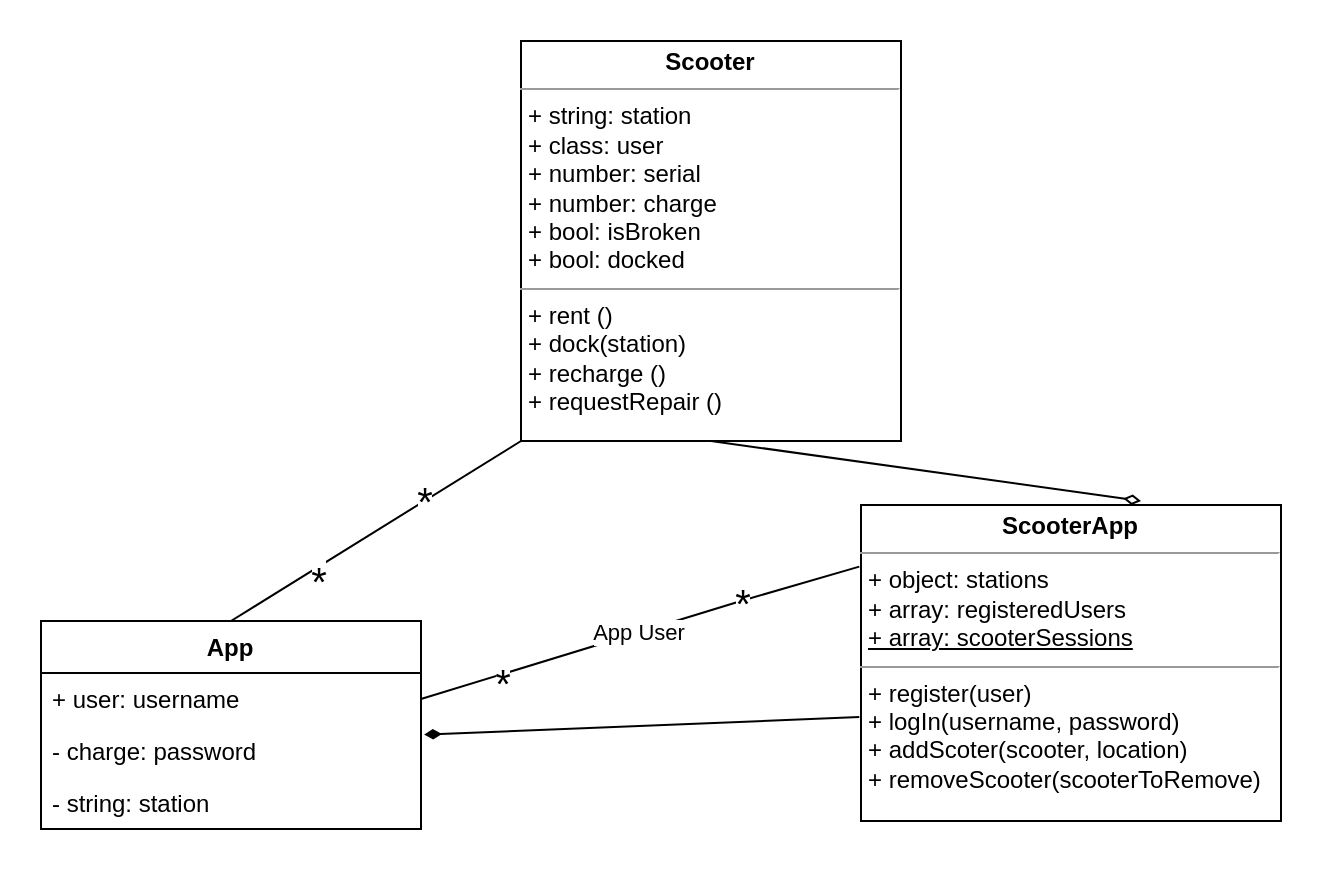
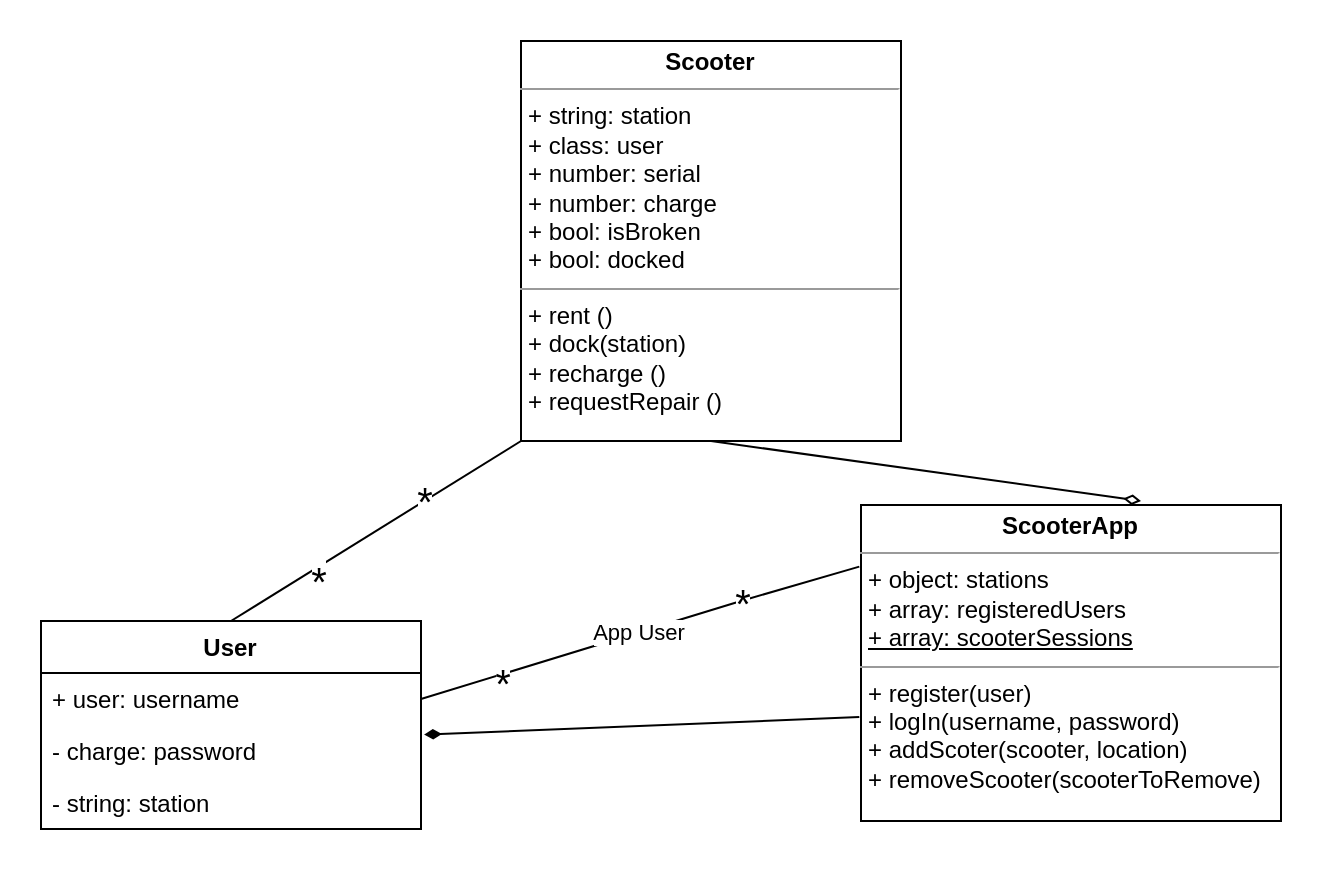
(230, 648) -> (230, 648)
